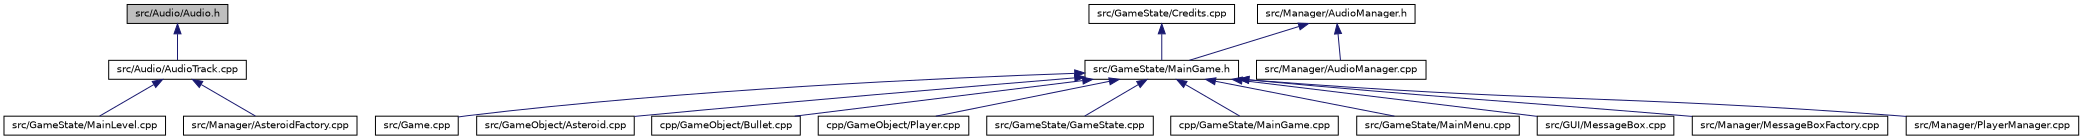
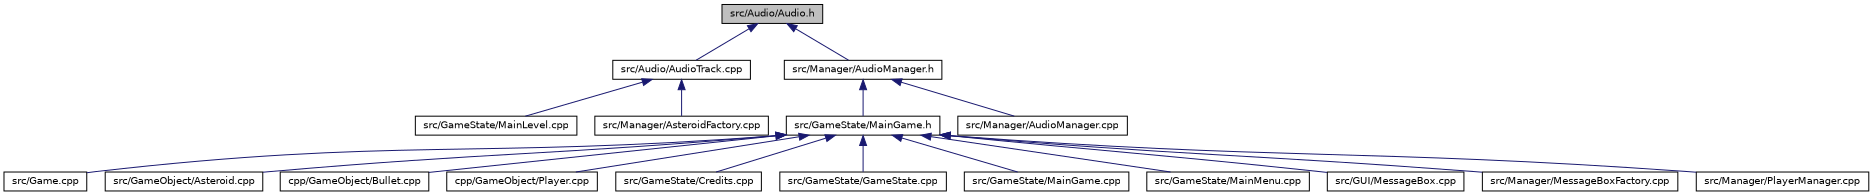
none -> (822, 44)
(1162, 47) -> (771, 155)
(1255, 126) -> (1047, 181)
